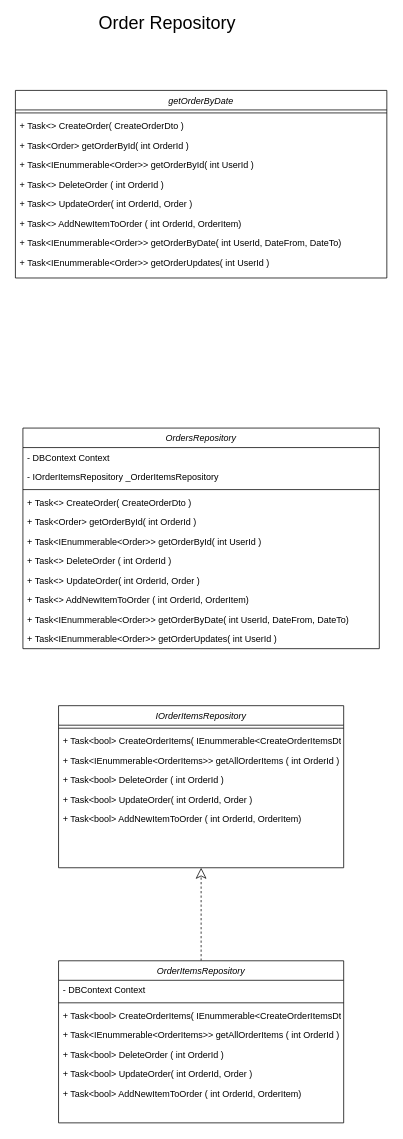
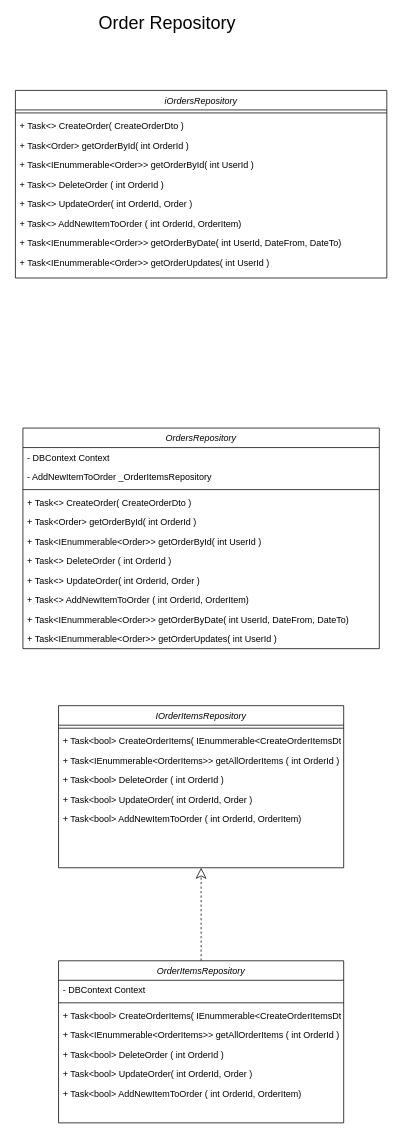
(201, 101) -> (201, 101)
(136, 477) -> (127, 477)
